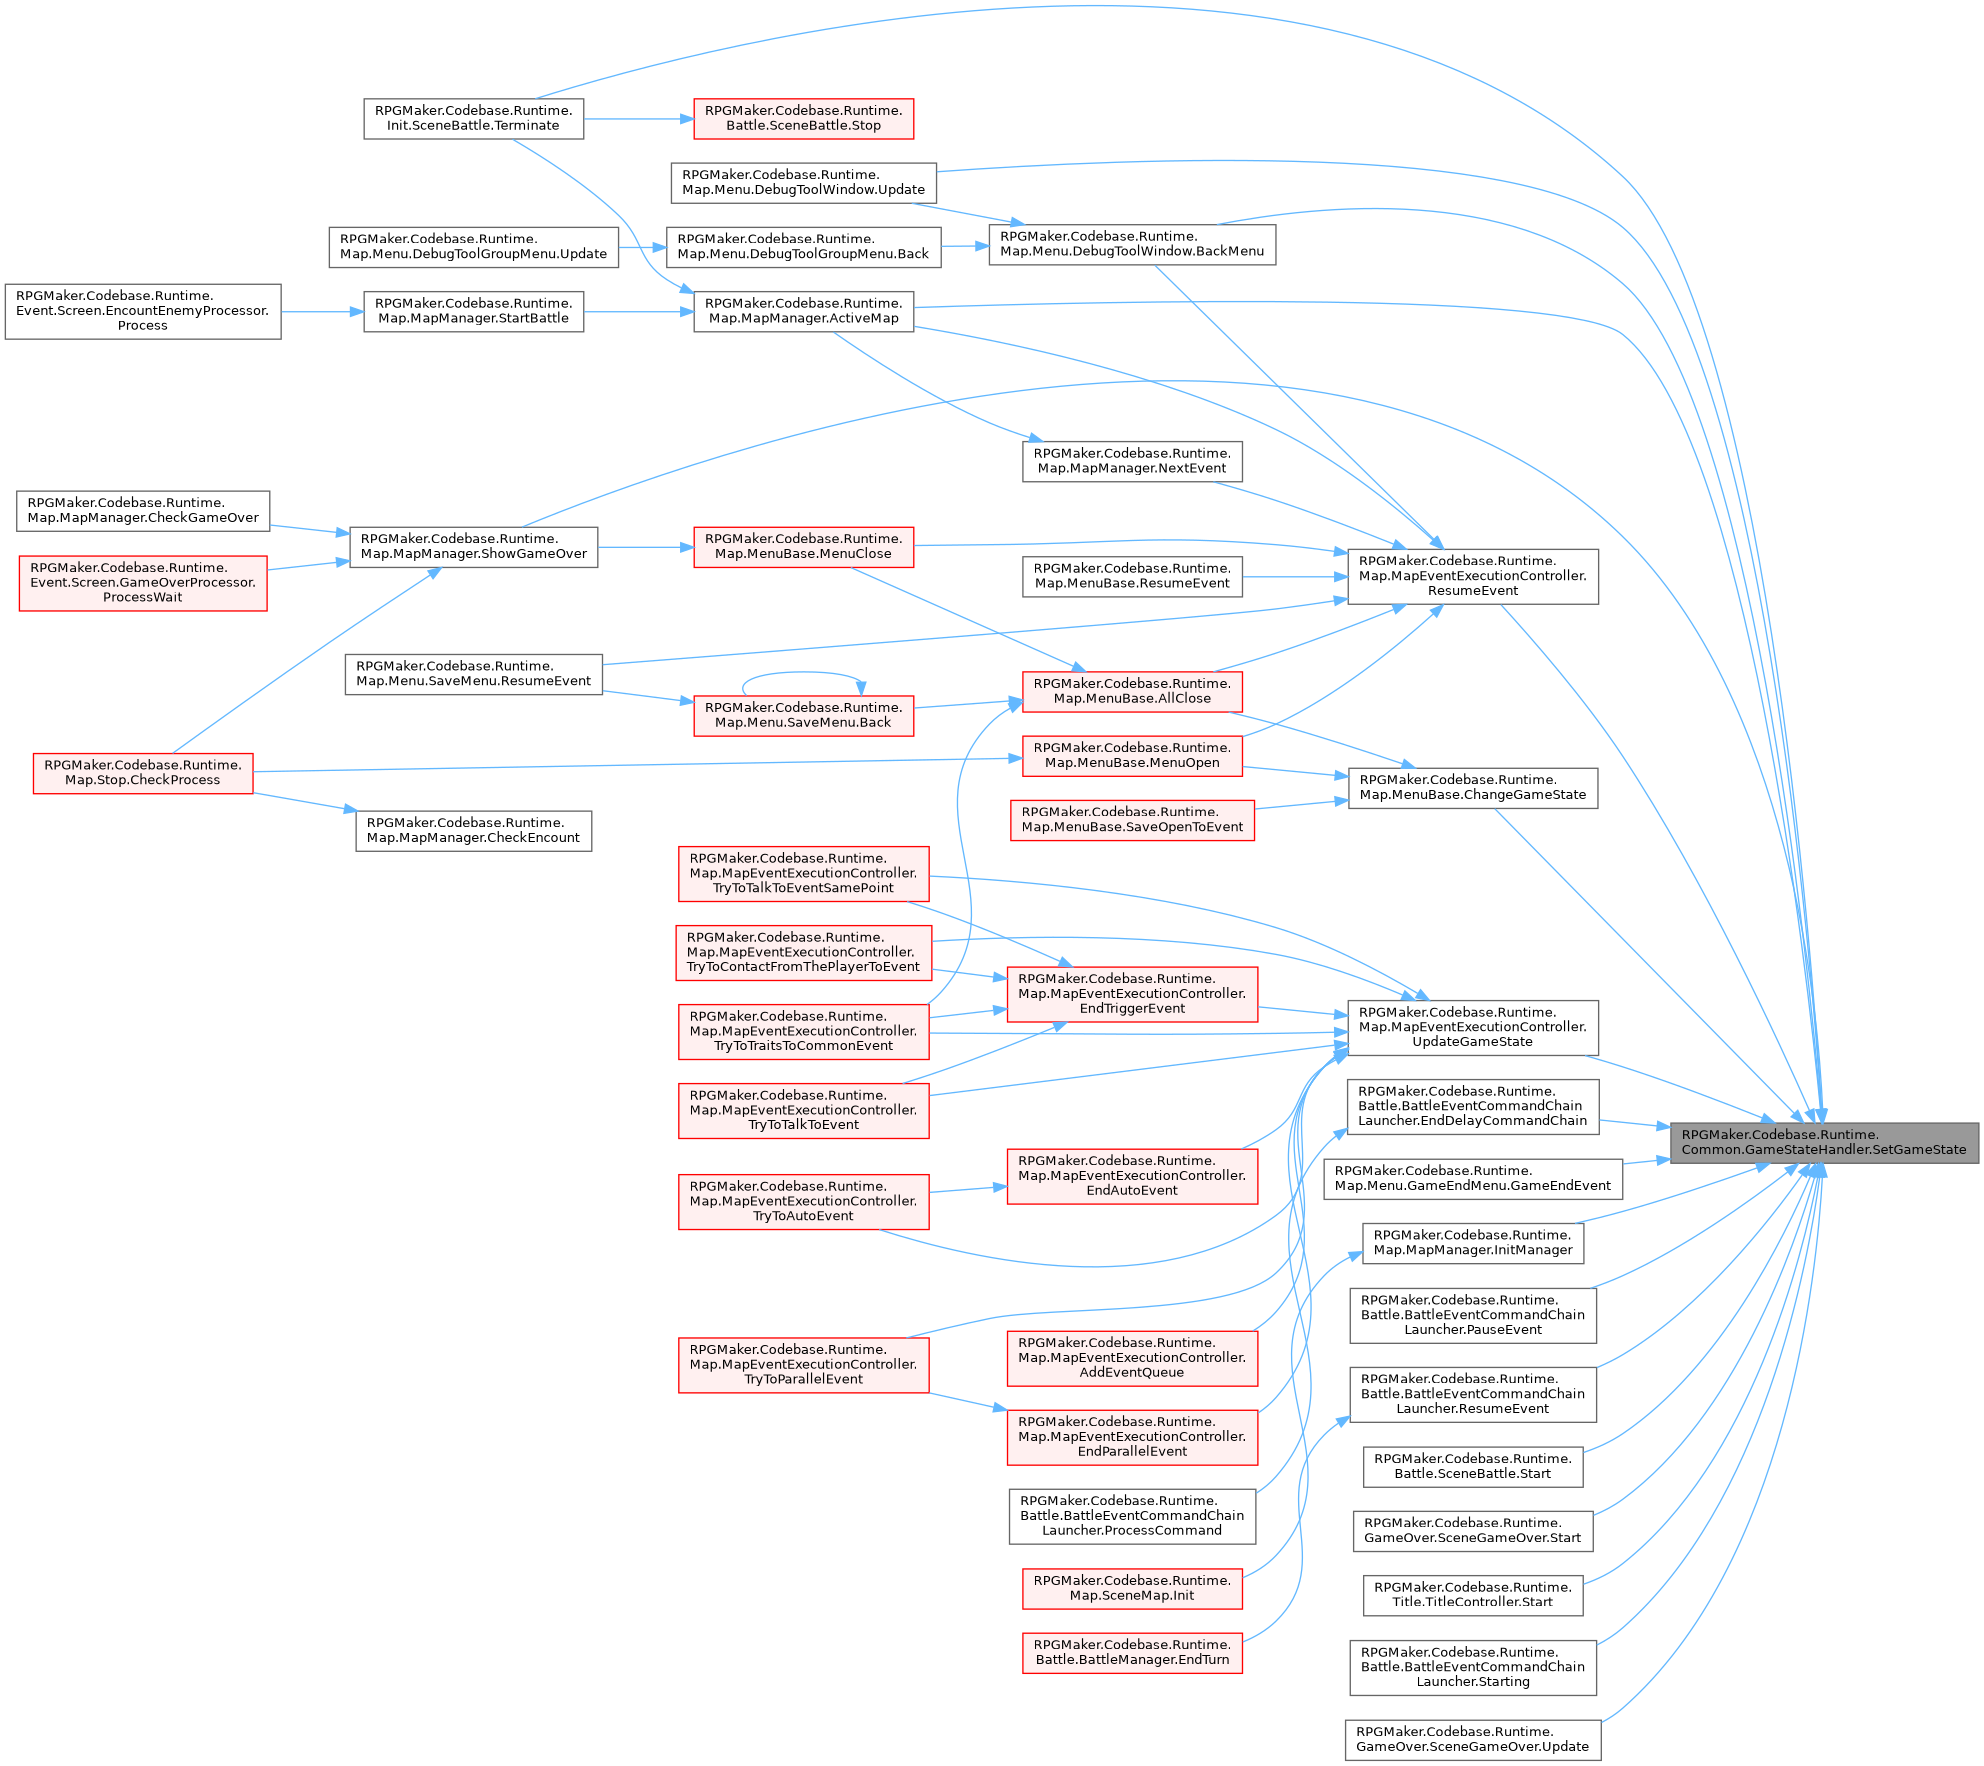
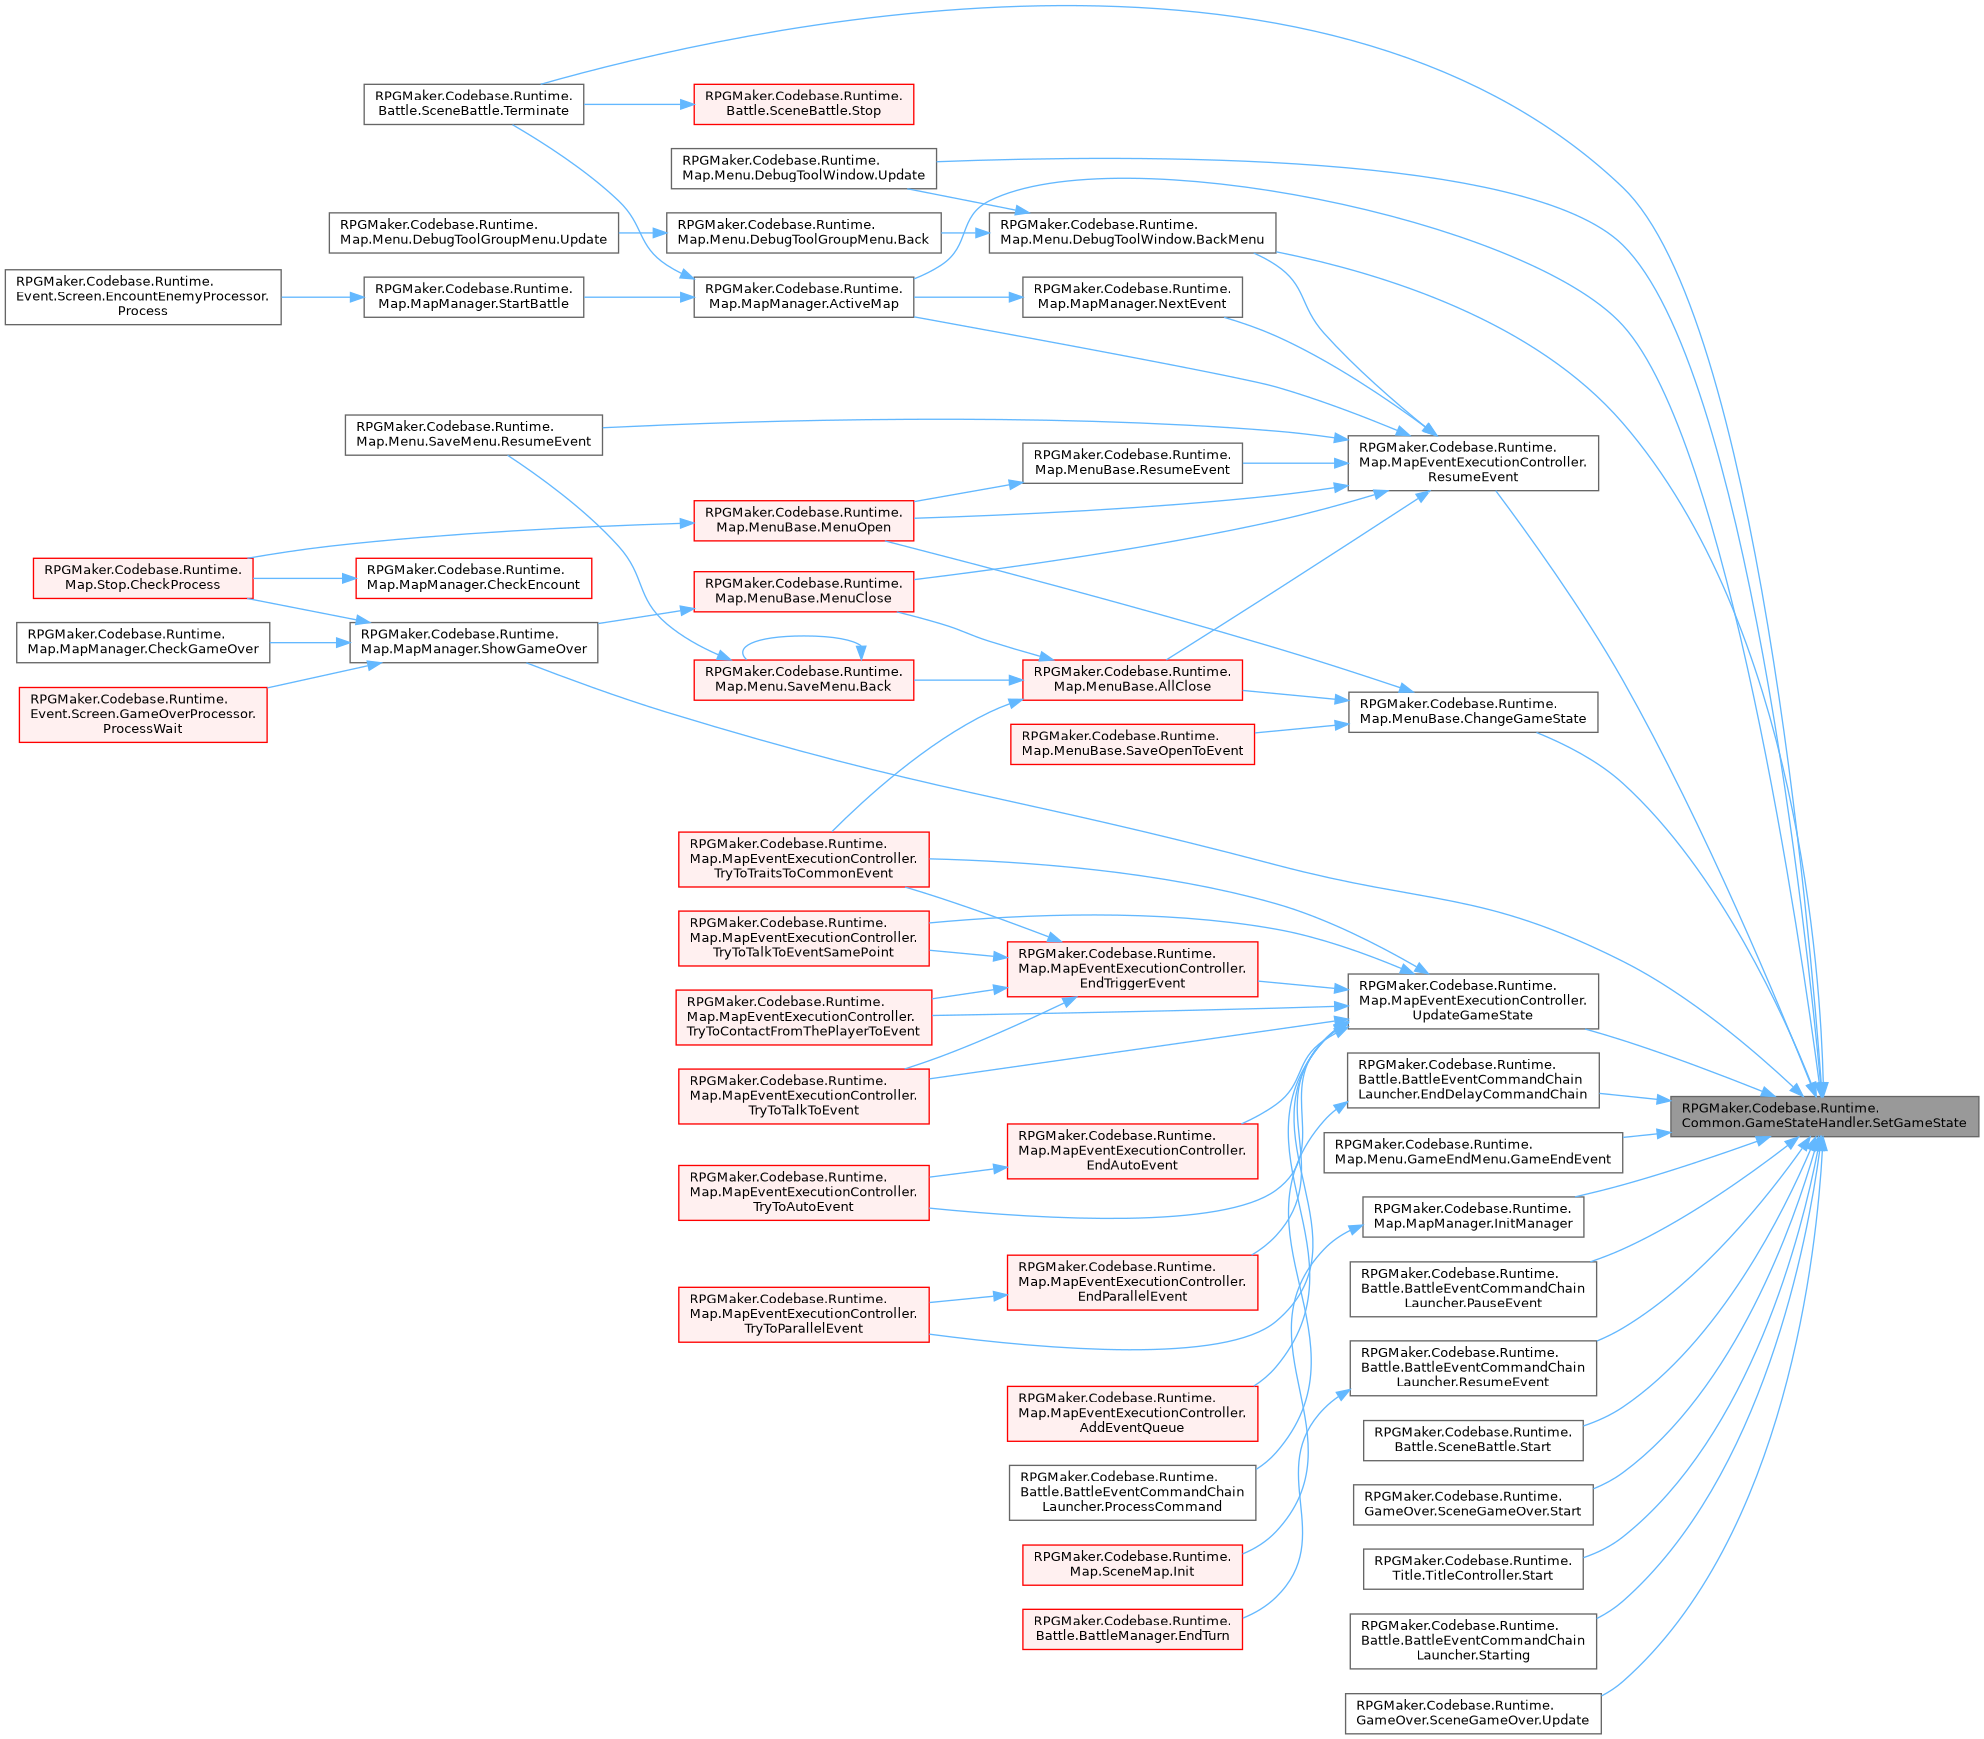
(474, 119) -> (474, 104)
none -> (962, 493)
(474, 831) -> (474, 578)
